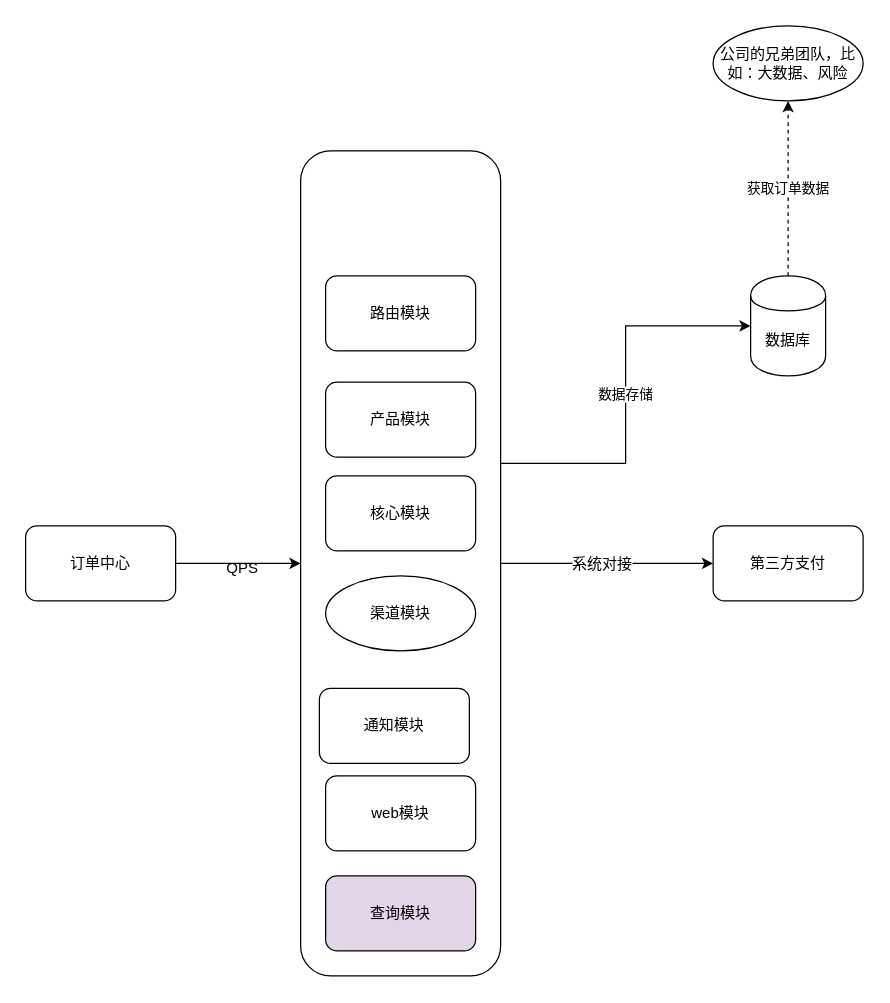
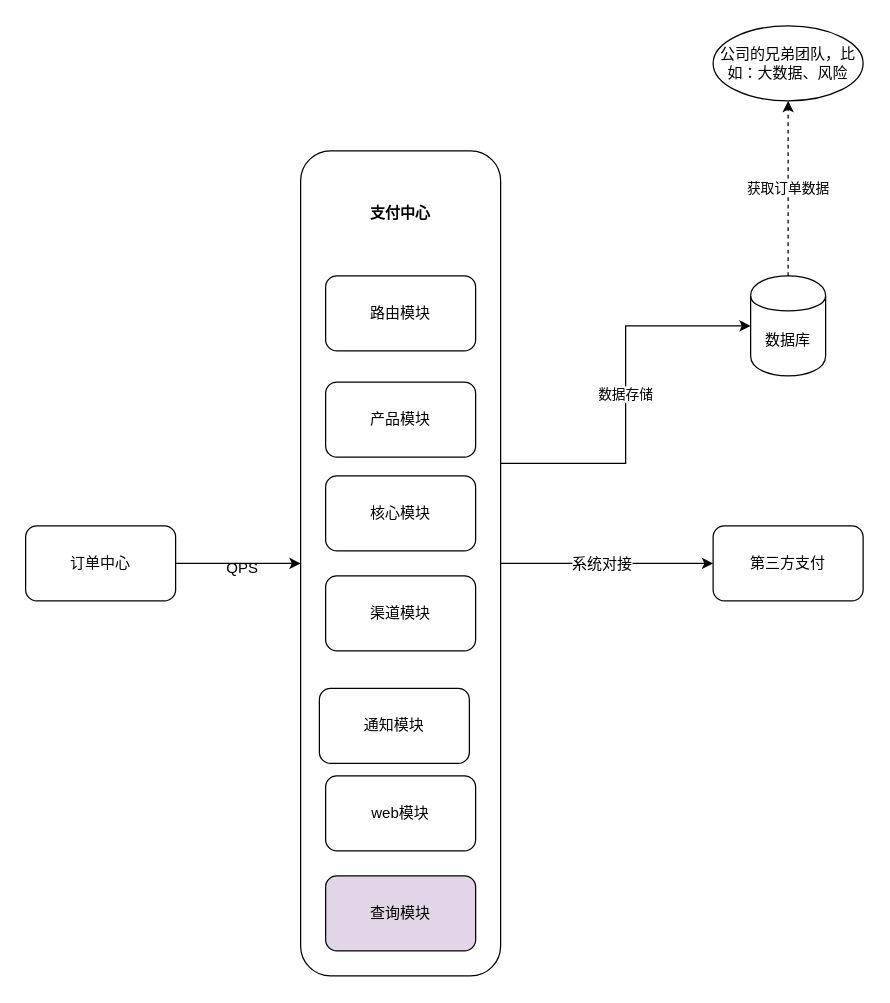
none -> (401, 213)
(401, 613) -> (401, 613)
